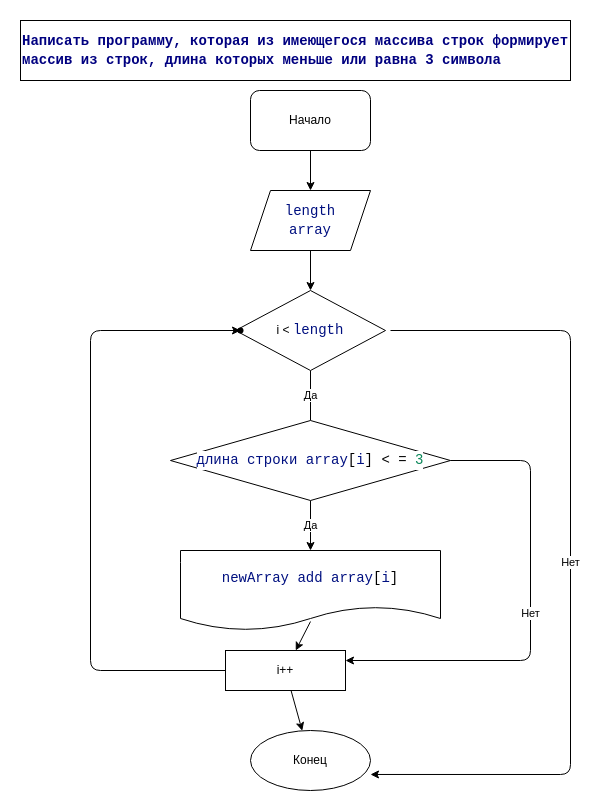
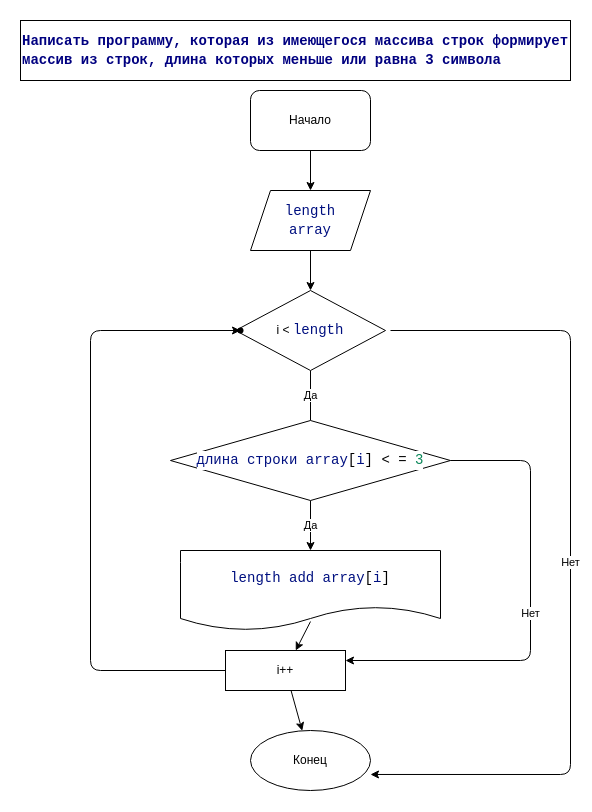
(311, 579) -> (311, 579)
